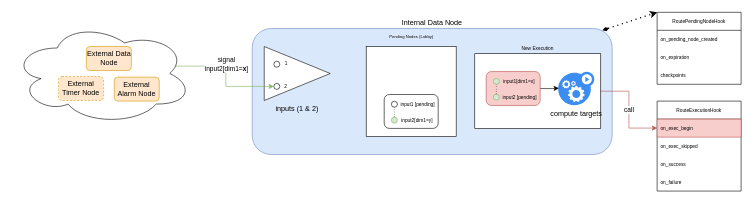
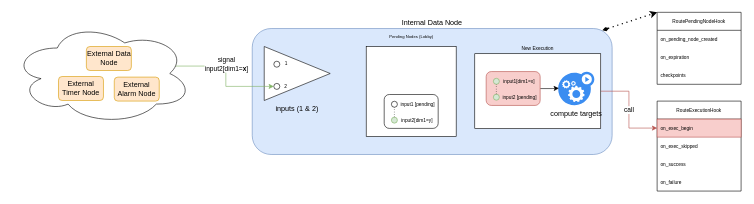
(81, 89) -> (81, 89)
